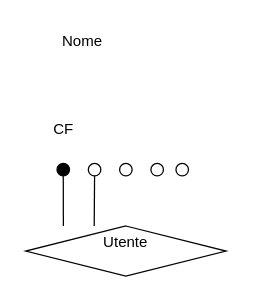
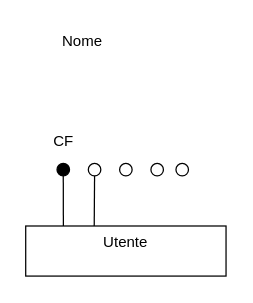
(63, 129) -> (63, 142)
(126, 251) -> (126, 251)
